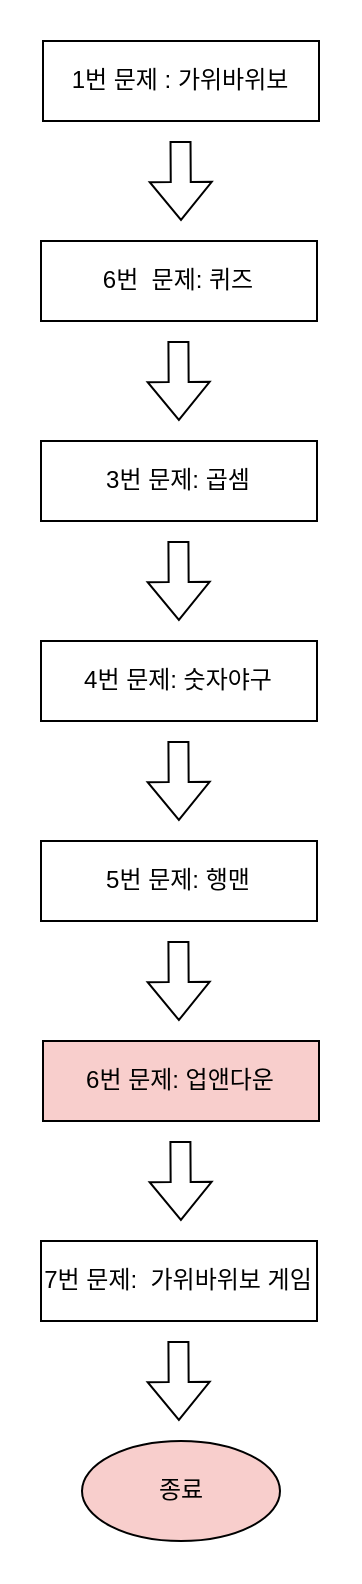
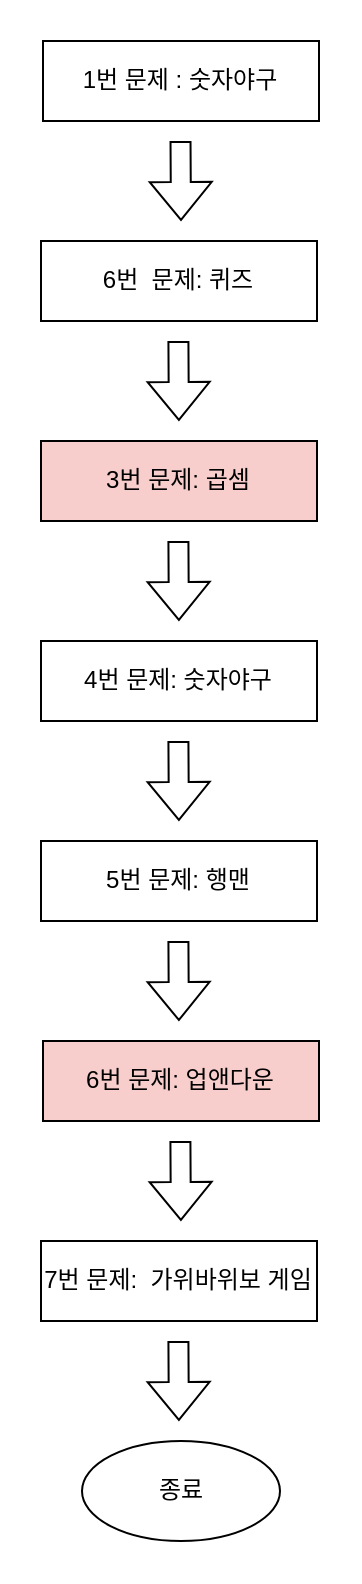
(181, 81) -> (181, 81)
(179, 481) -> (179, 481)
(181, 1491) -> (181, 1491)
